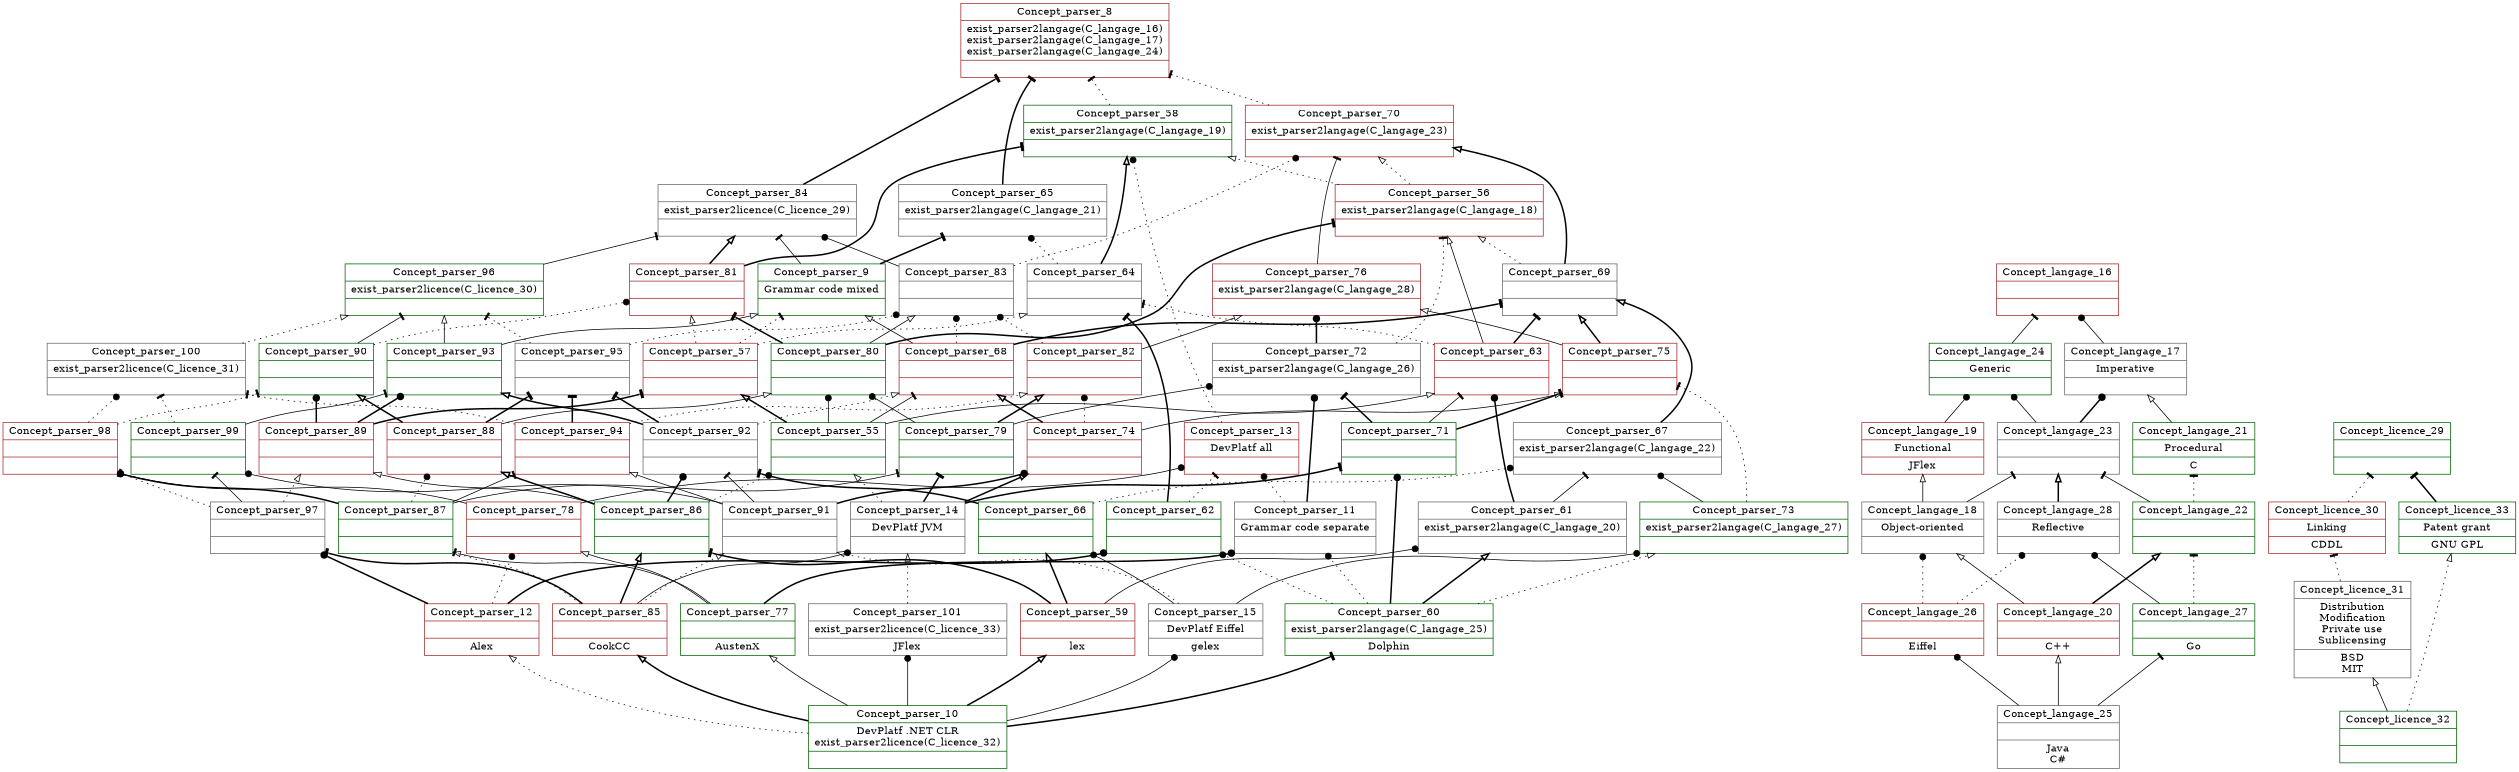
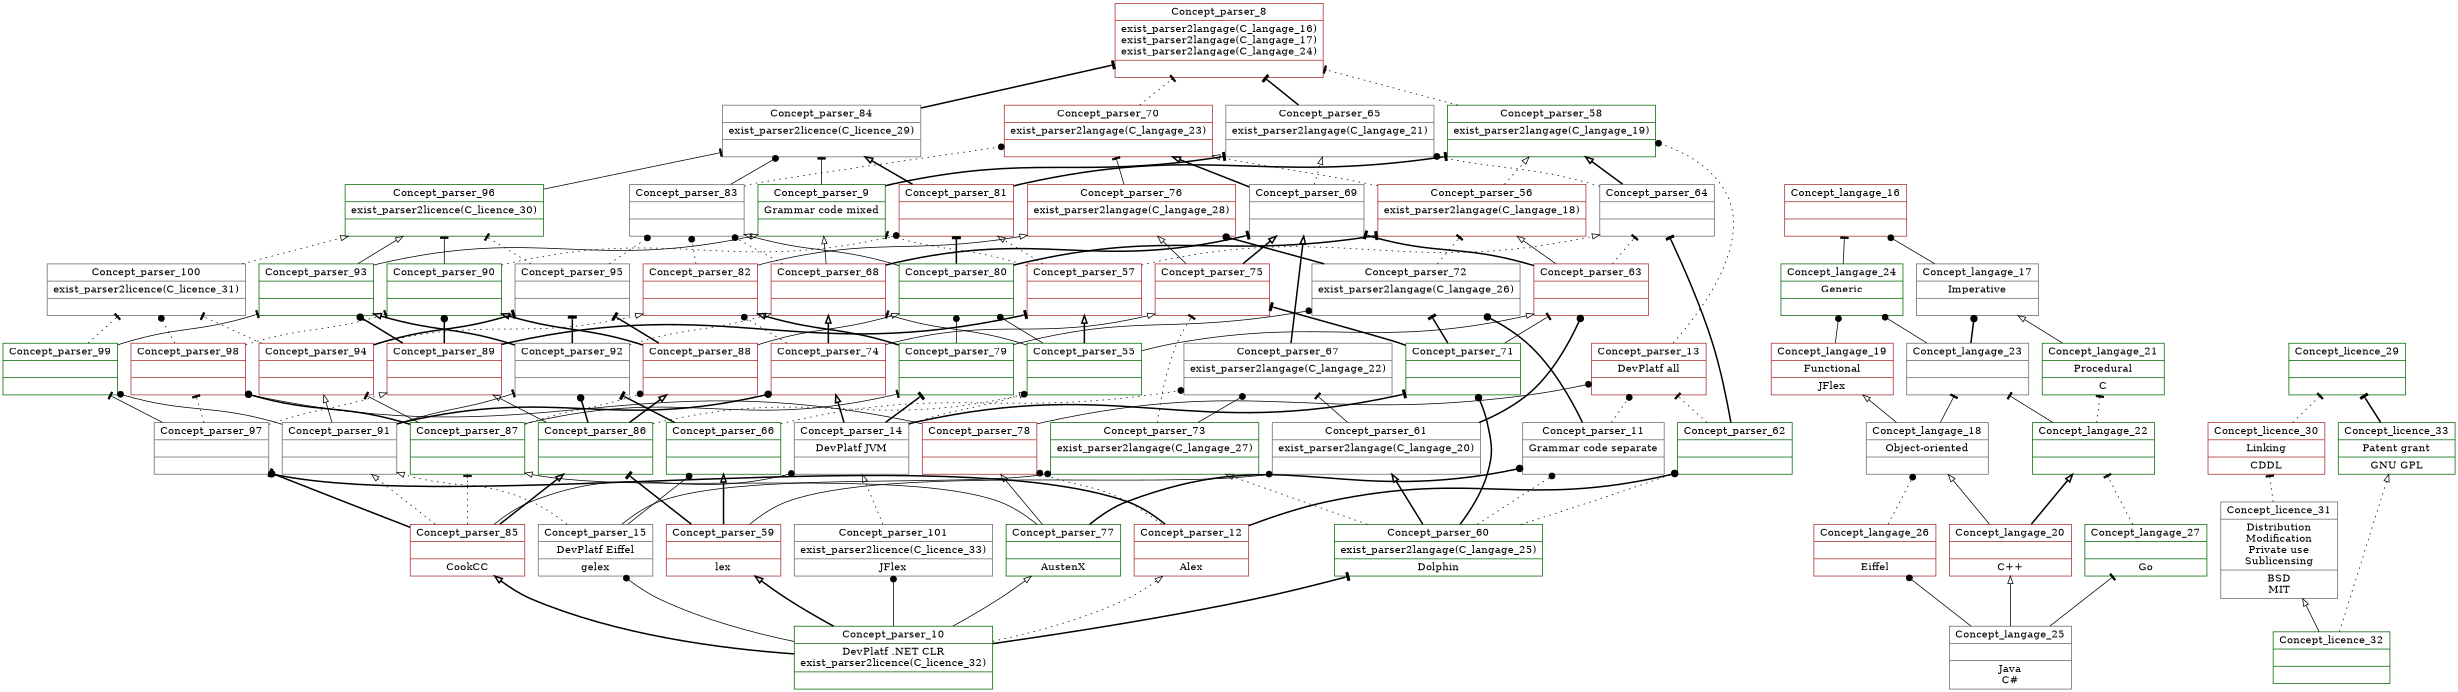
(1503, 252) -> (1316, 179)
(2058, 528) -> none
